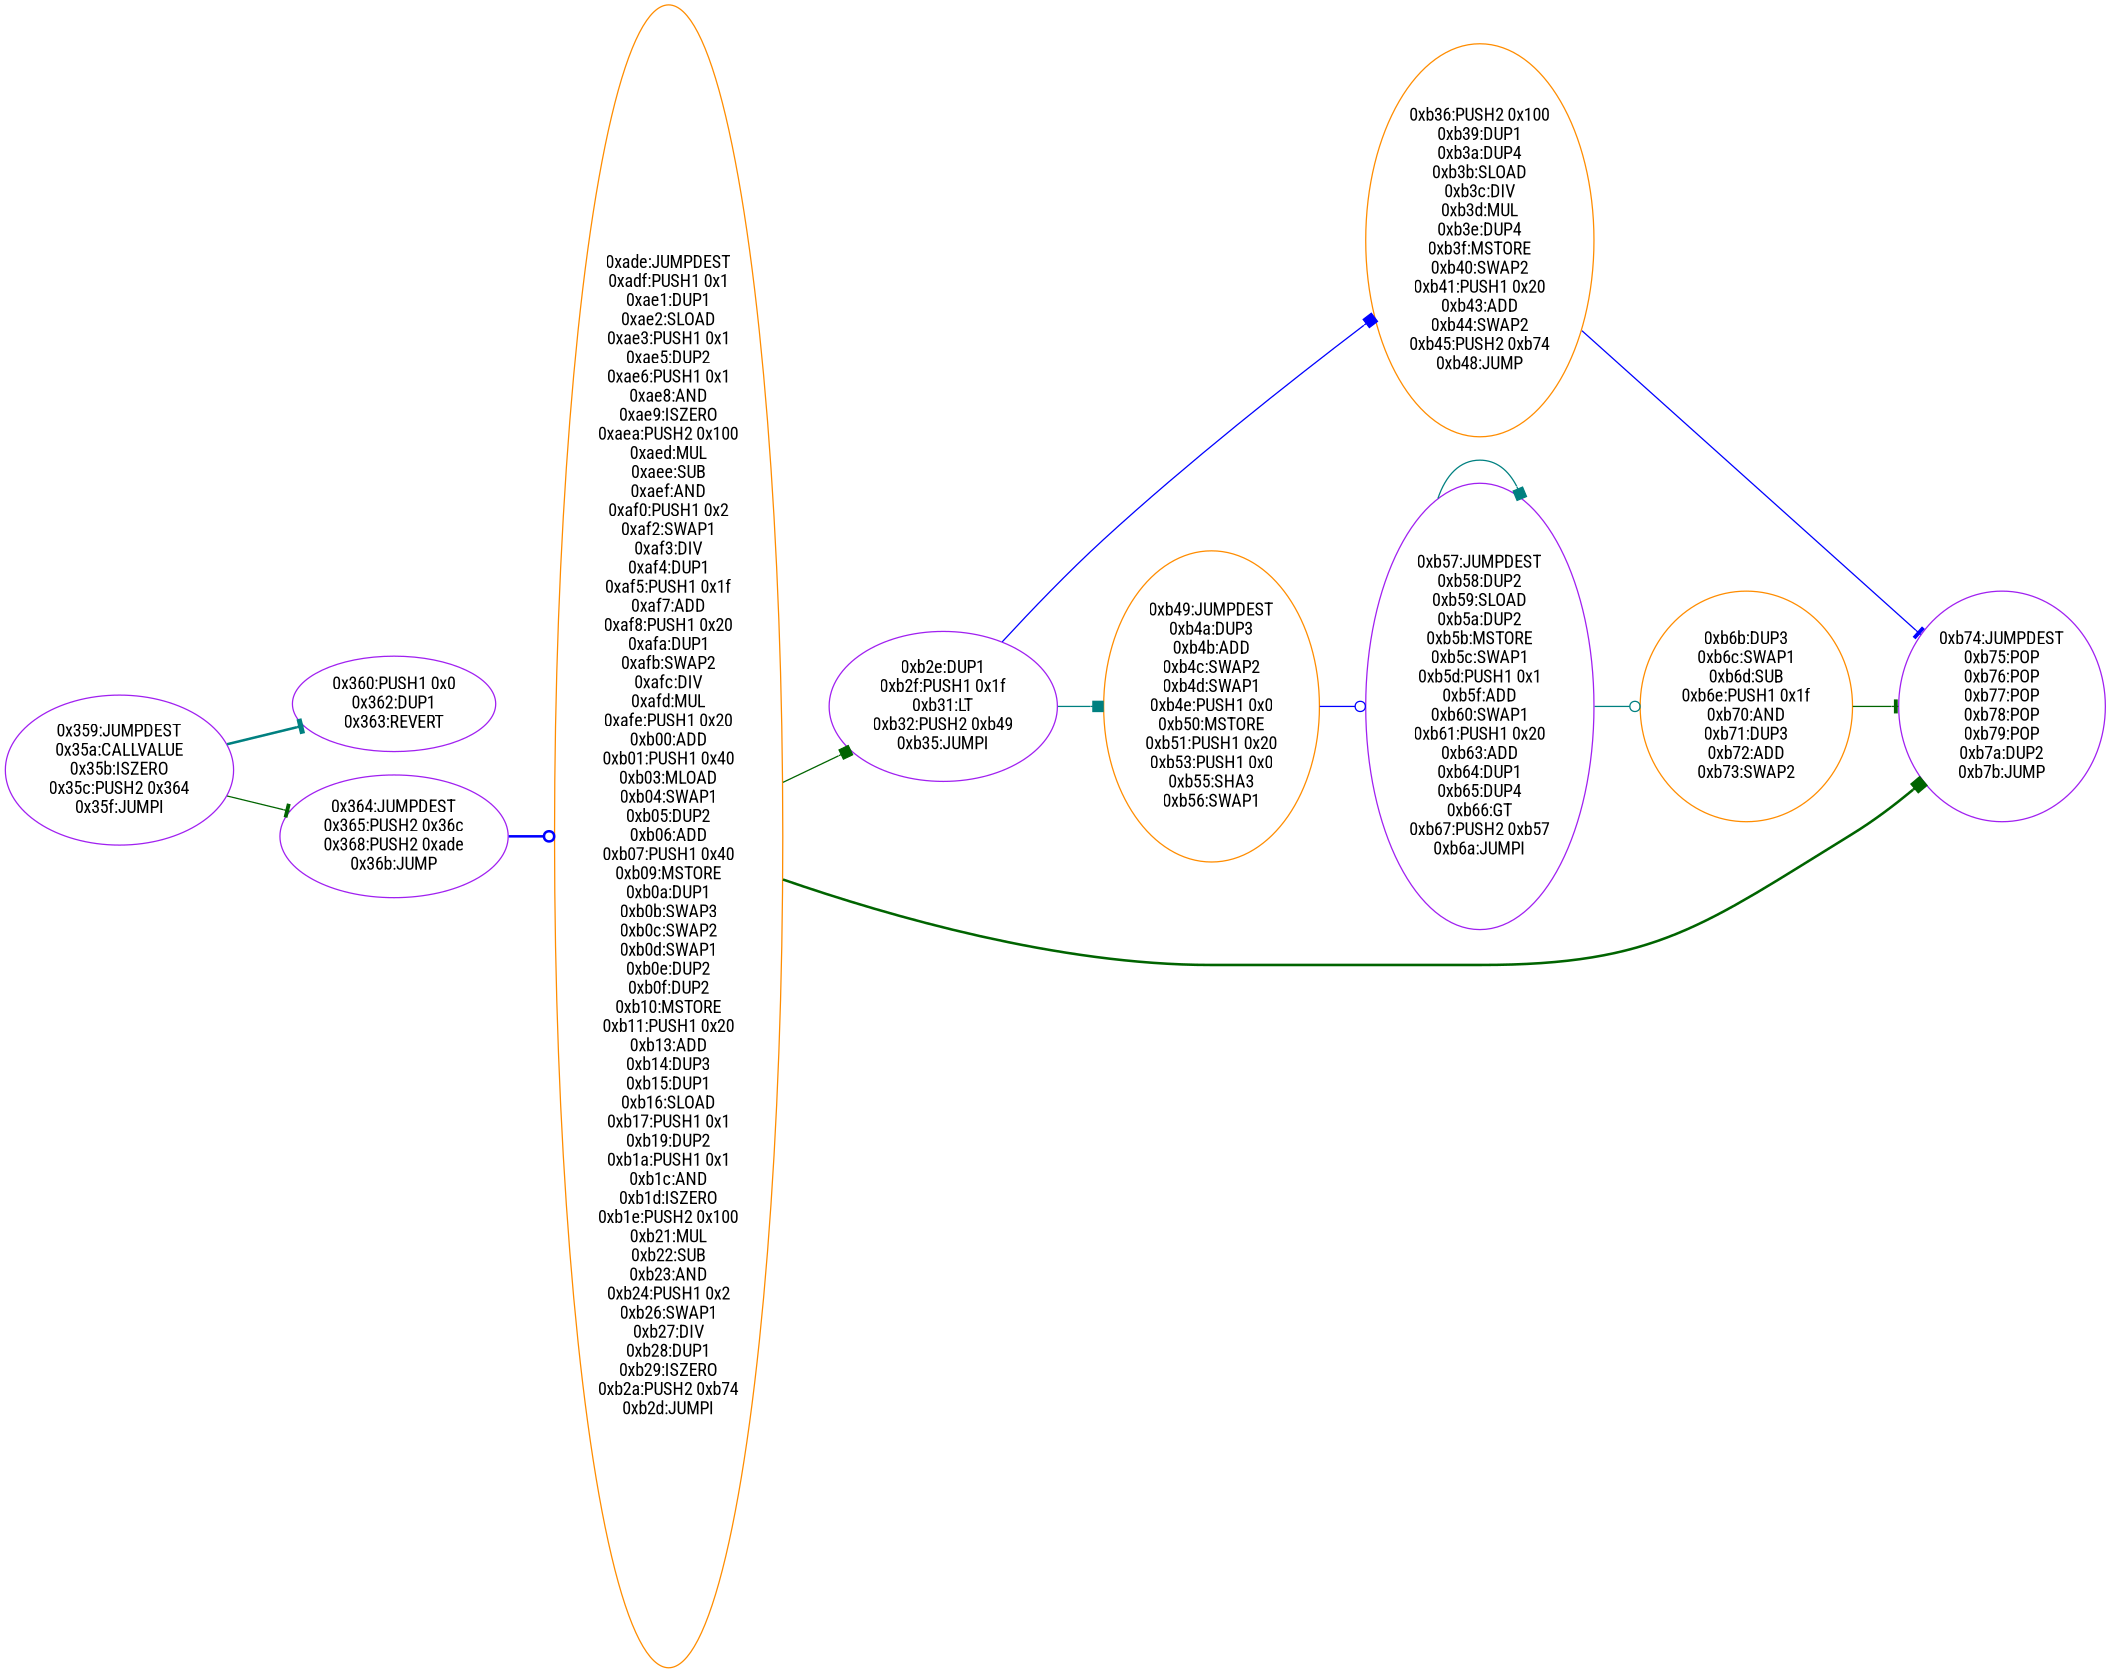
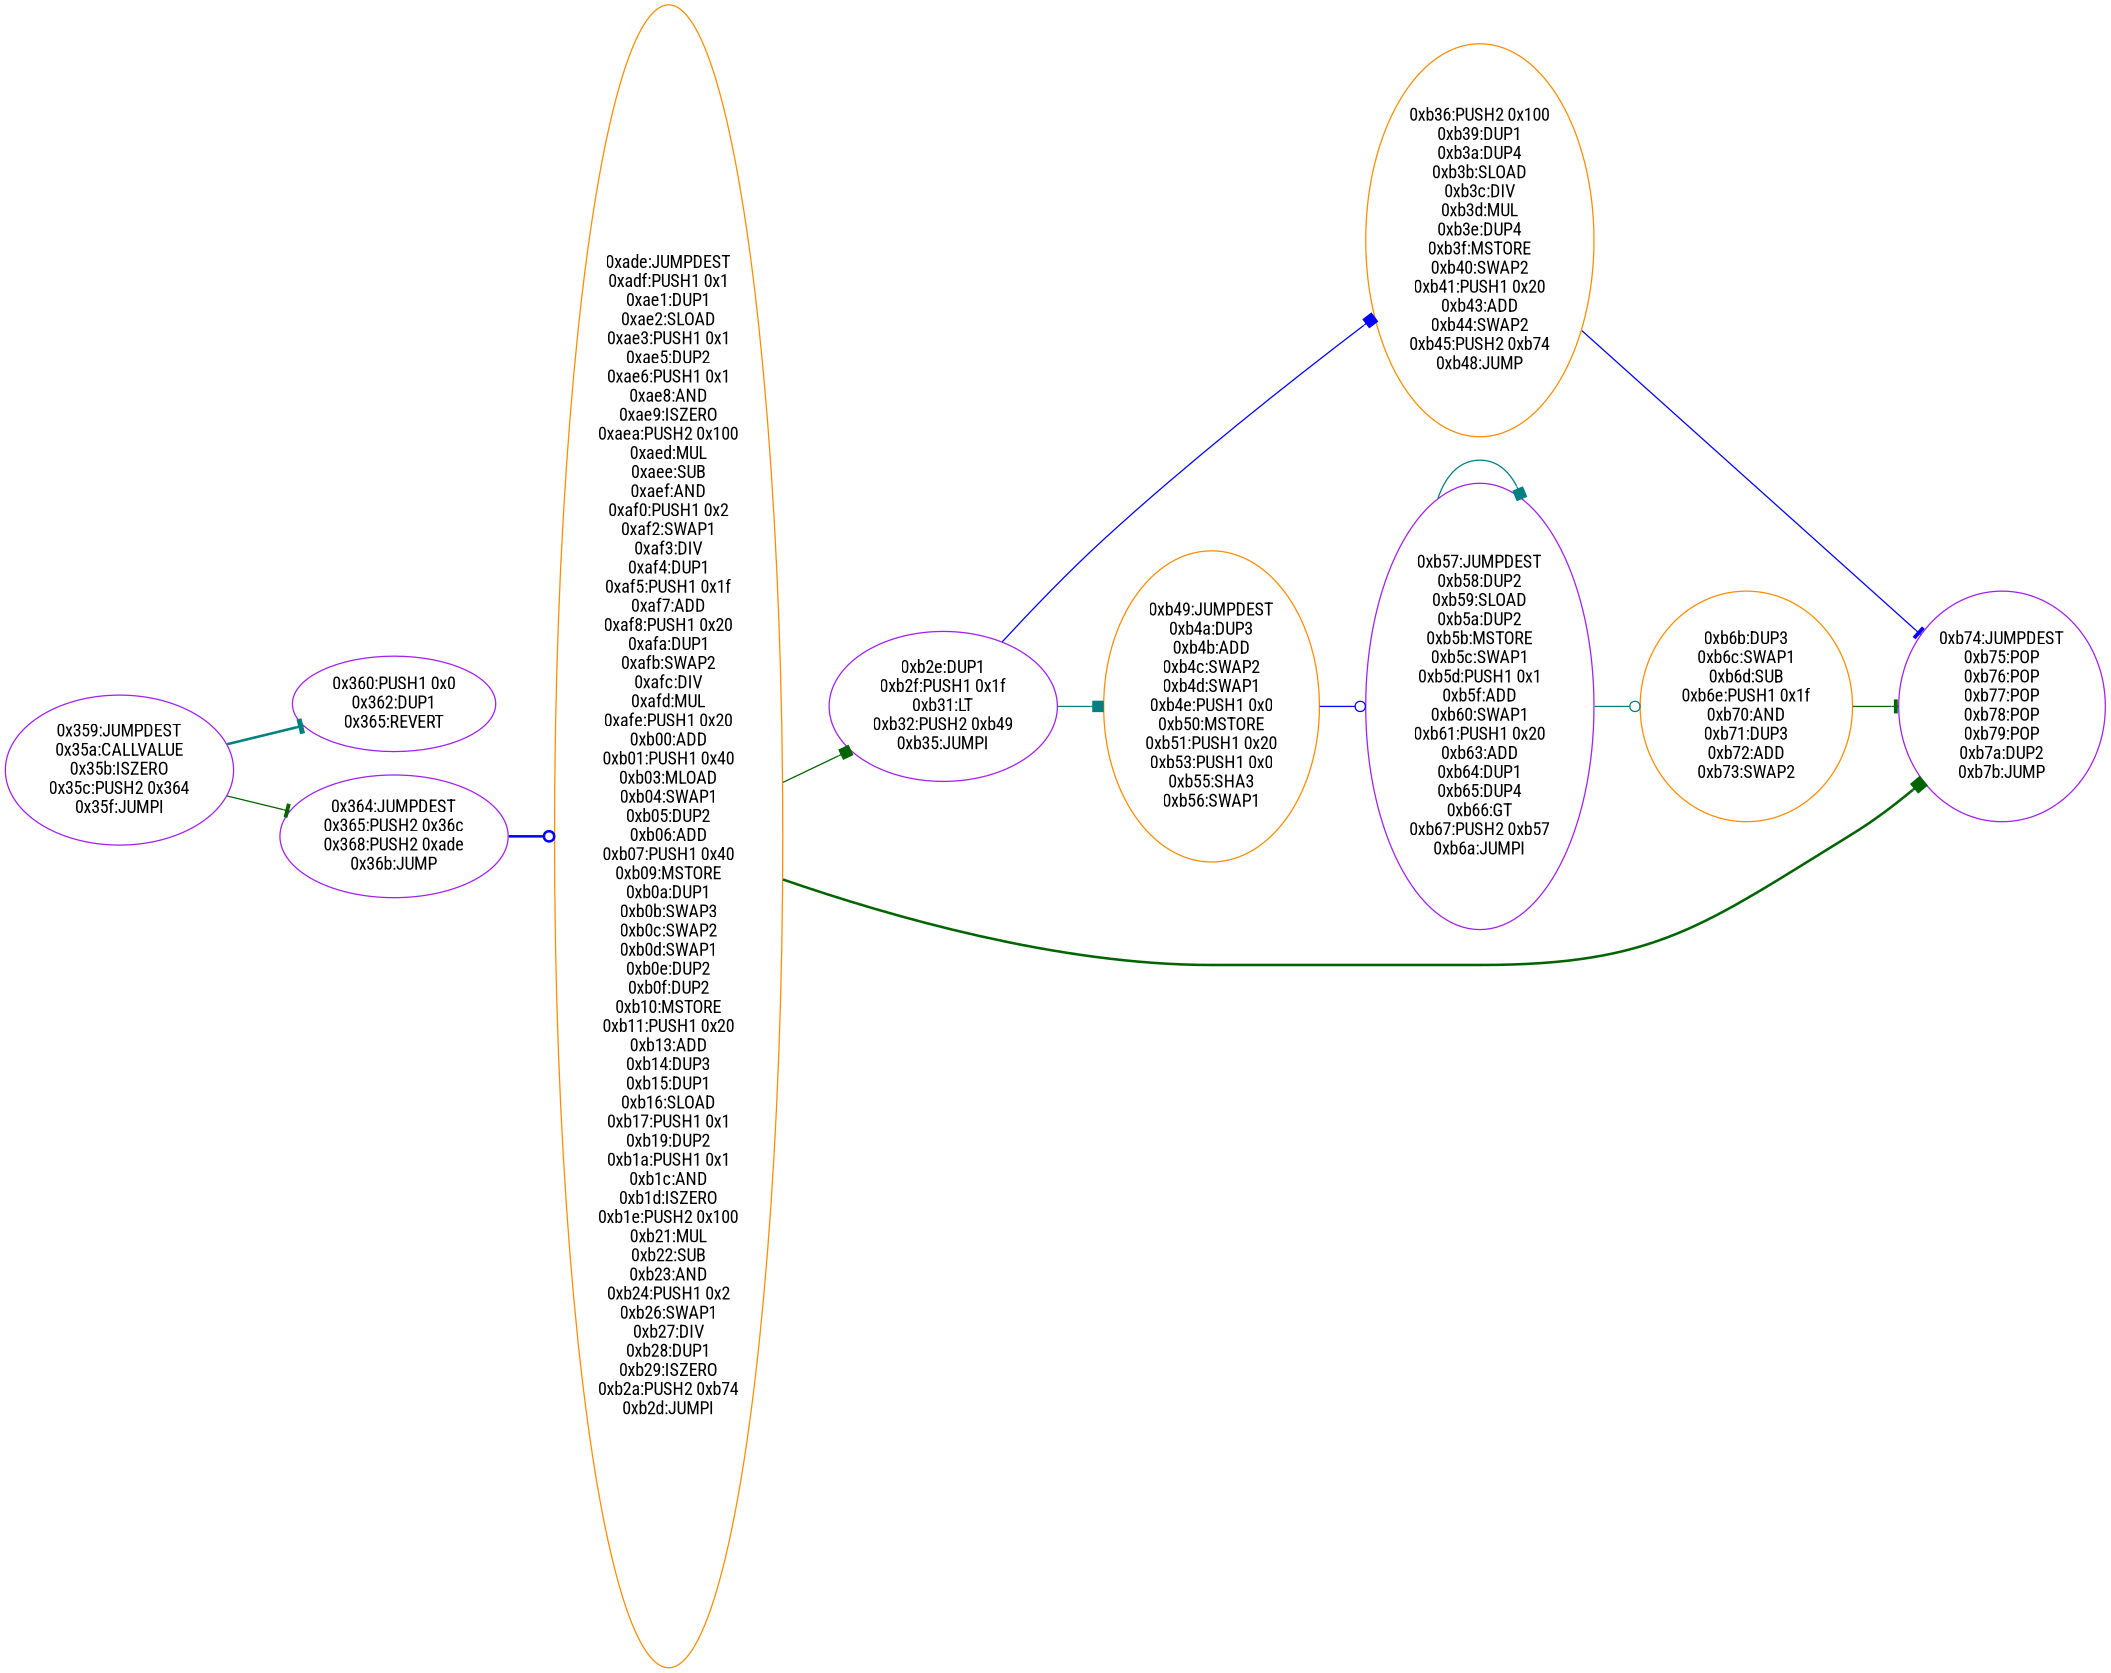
(394, 704) -> (394, 704)
